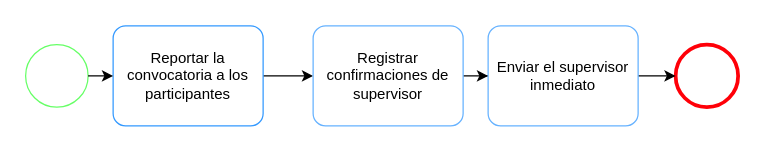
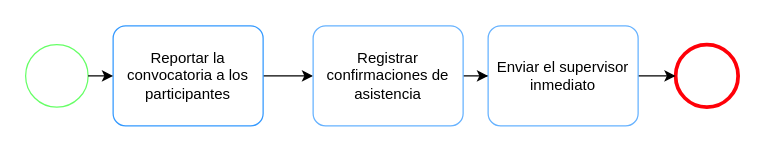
(388, 76) -> (388, 76)
